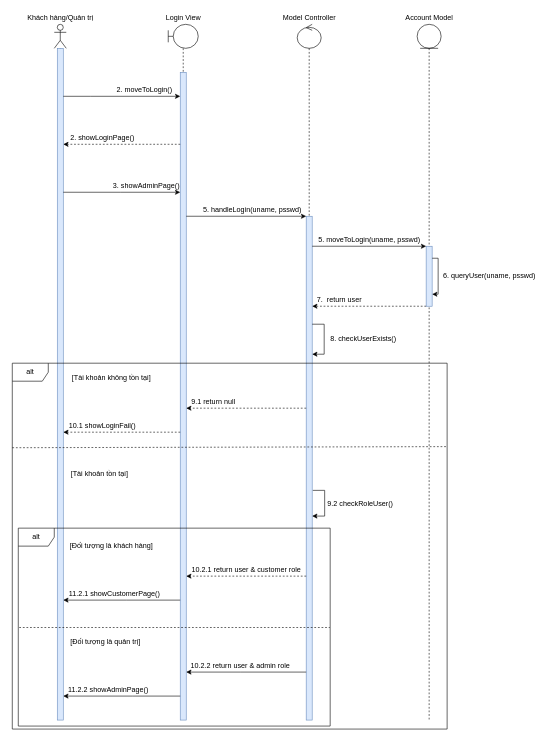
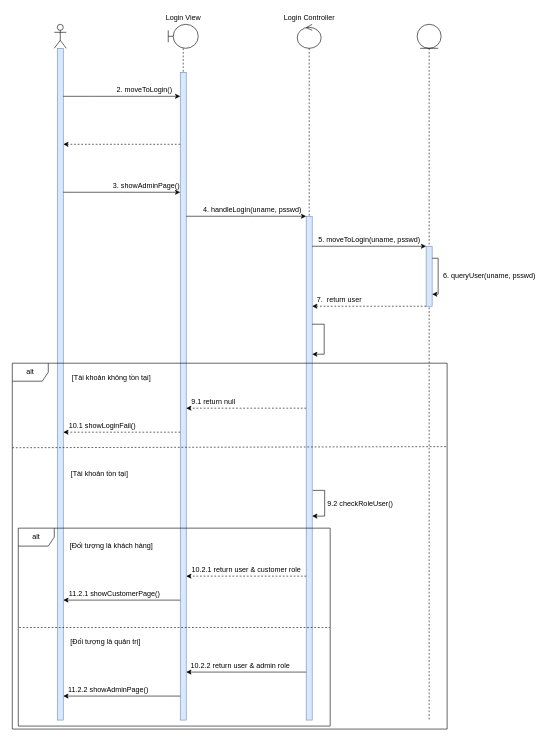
(60, 18) -> none
(310, 18) -> (310, 18)
(429, 18) -> none
(102, 138) -> none
(253, 210) -> (253, 210)
(363, 339) -> none
